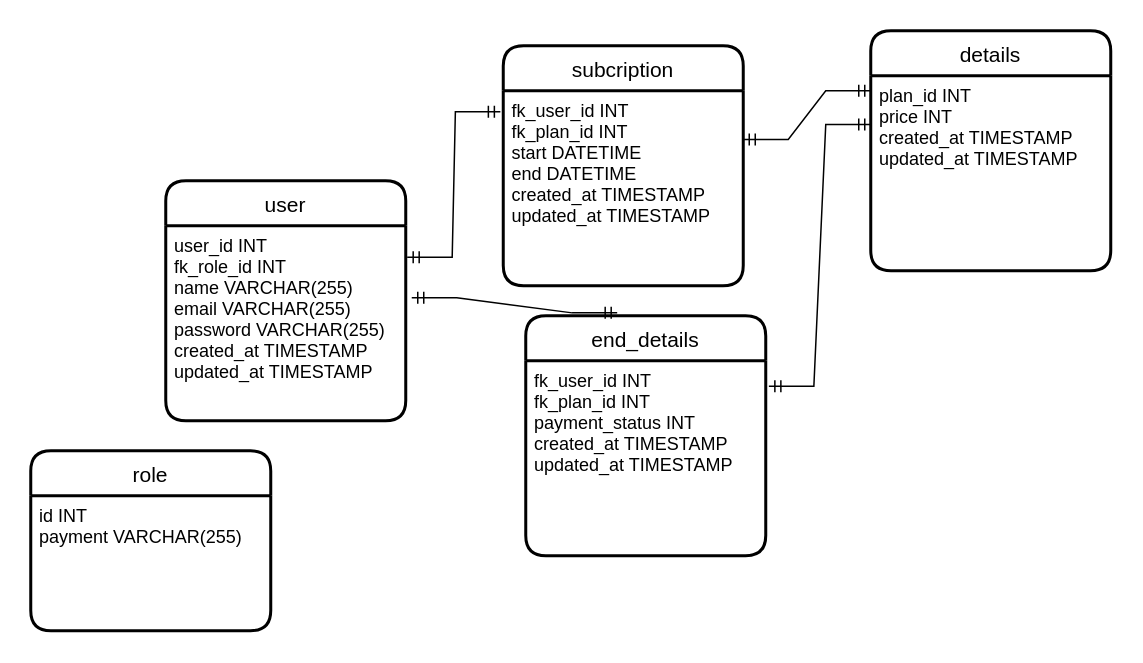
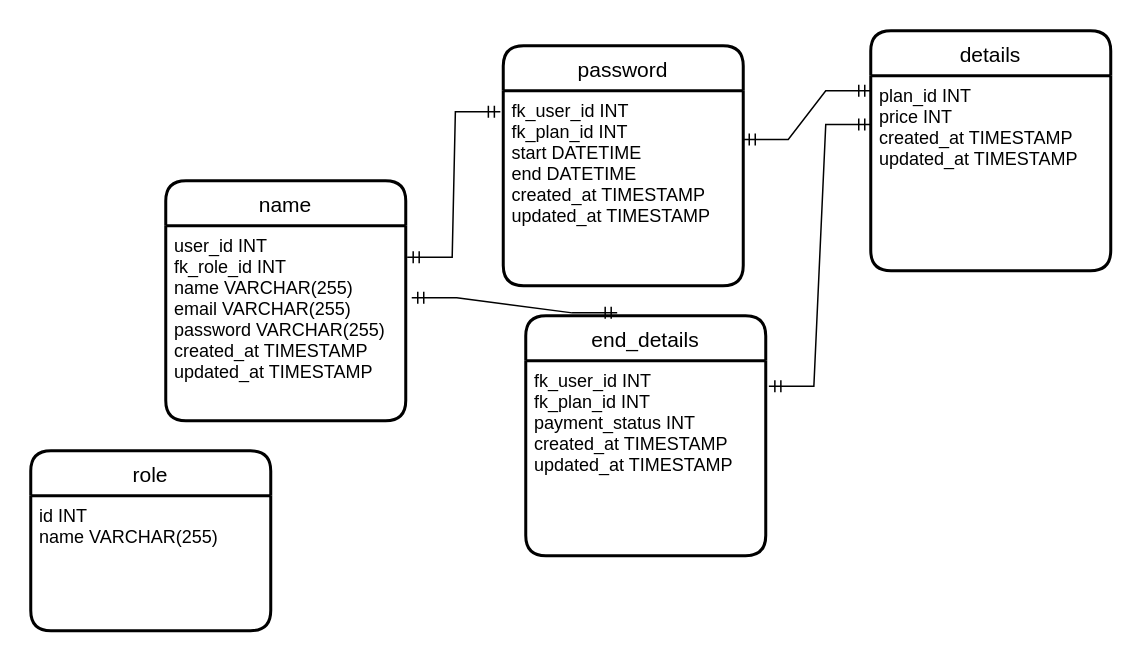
(623, 70) -> (623, 70)
(285, 205) -> (285, 205)
(65, 516) -> (65, 516)
